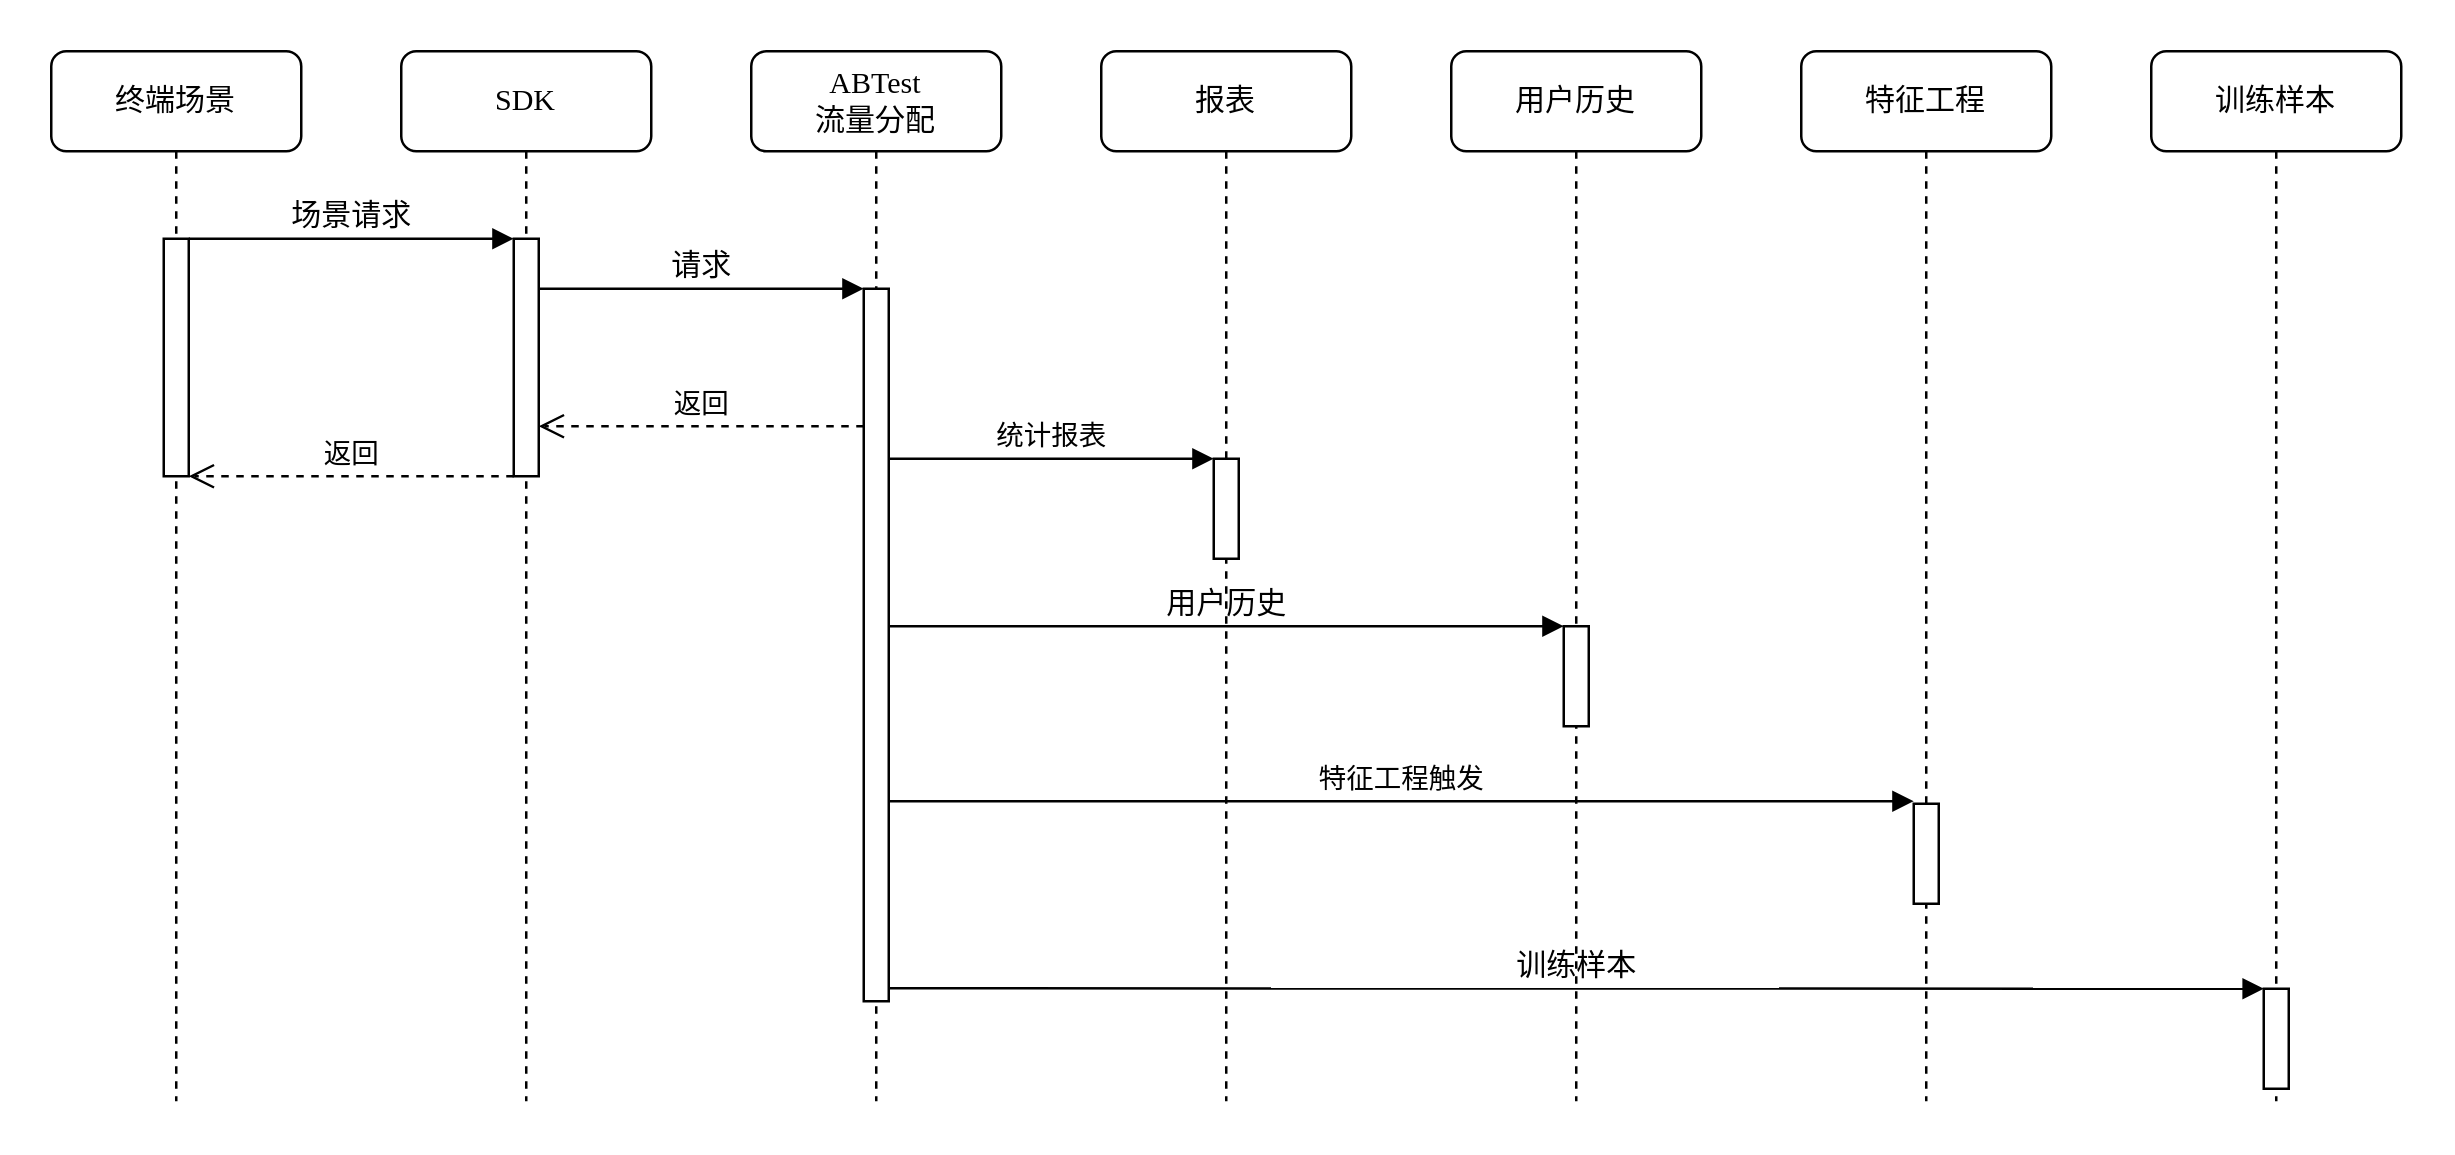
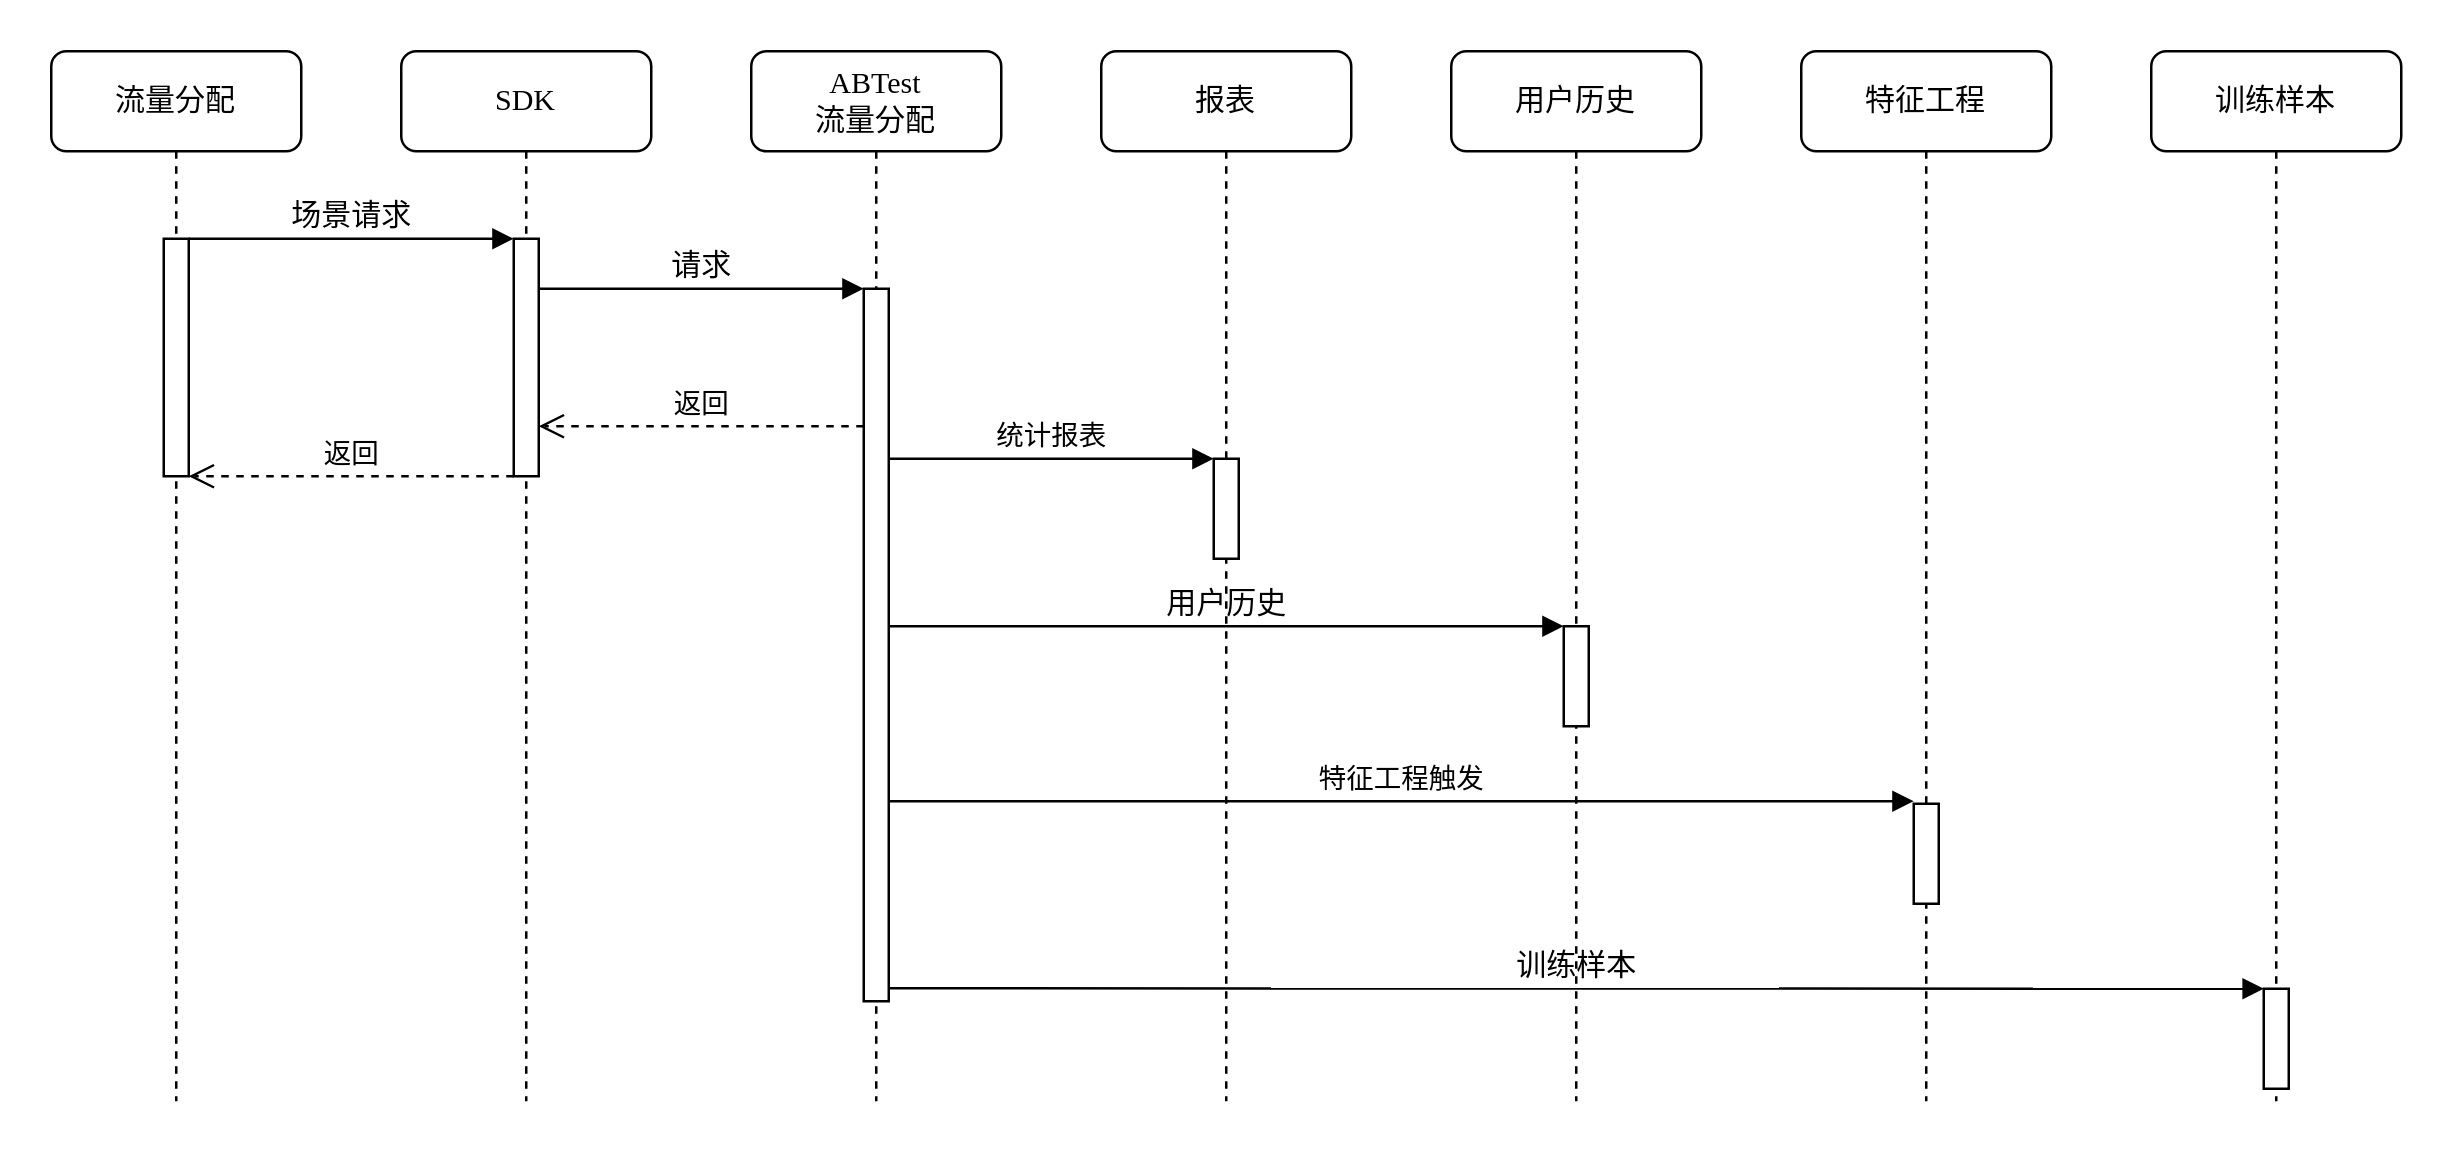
(176, 101) -> (176, 101)
